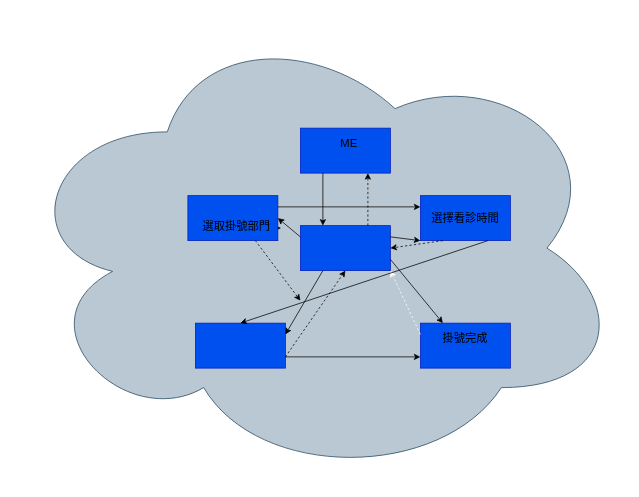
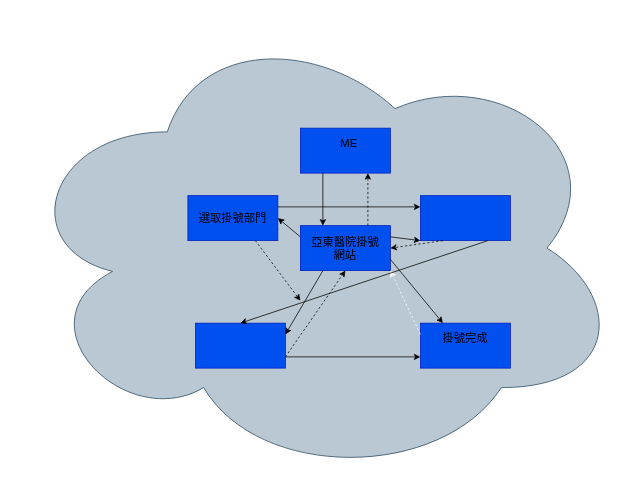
(465, 218) -> none
(237, 225) -> (233, 218)
none -> (345, 248)
